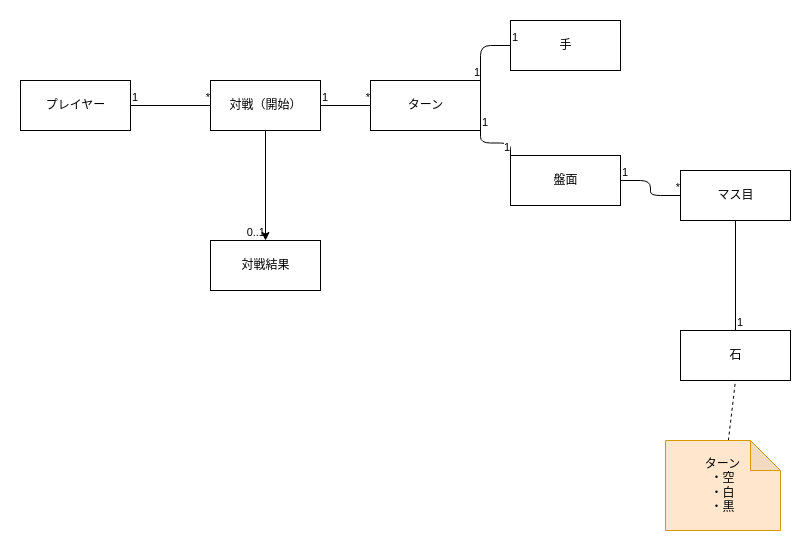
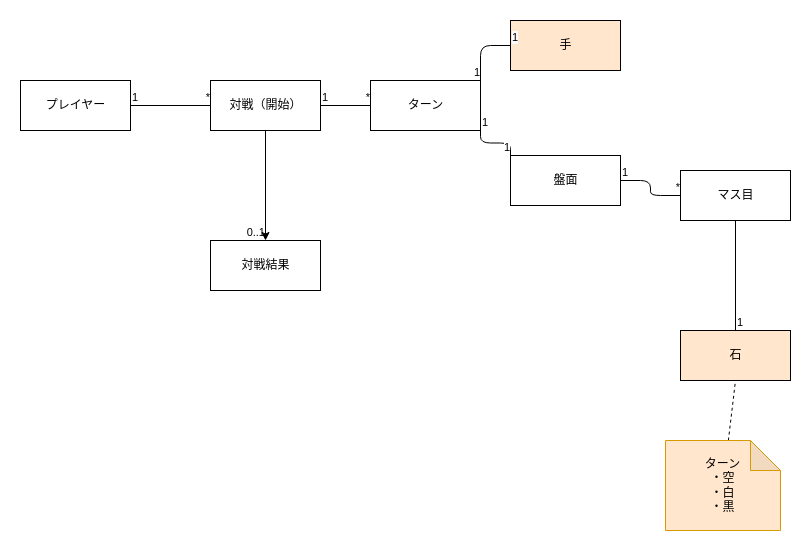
(566, 46) -> (566, 46)
(736, 356) -> (736, 356)
